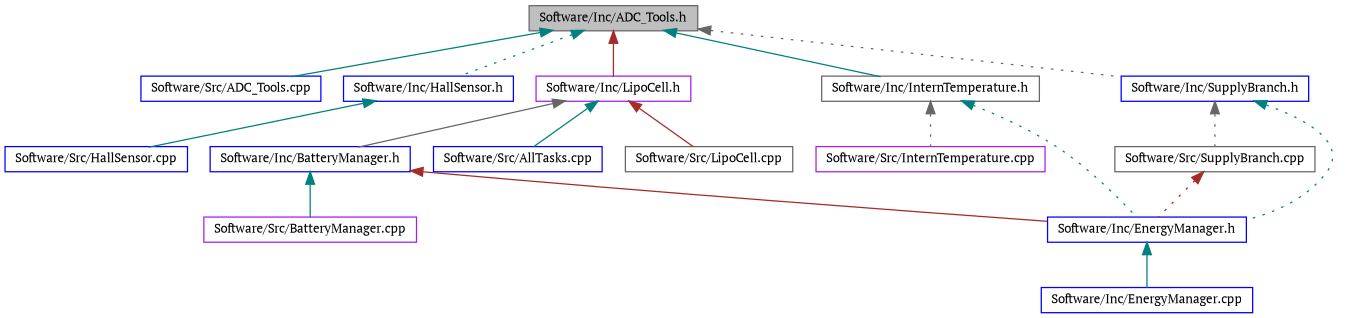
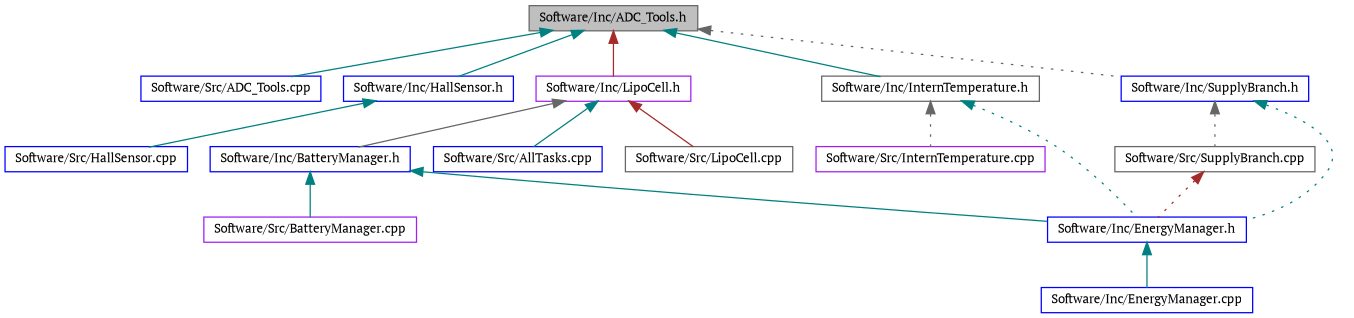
(515, 56) -> (515, 56)
(735, 198) -> (735, 198)
